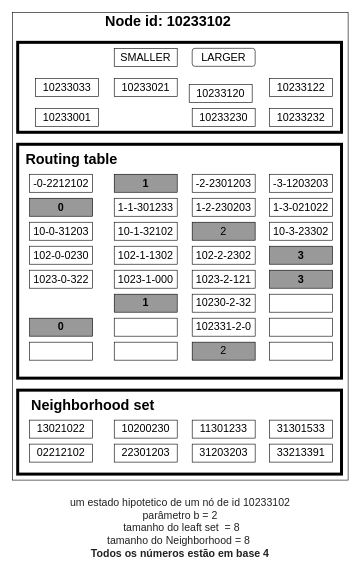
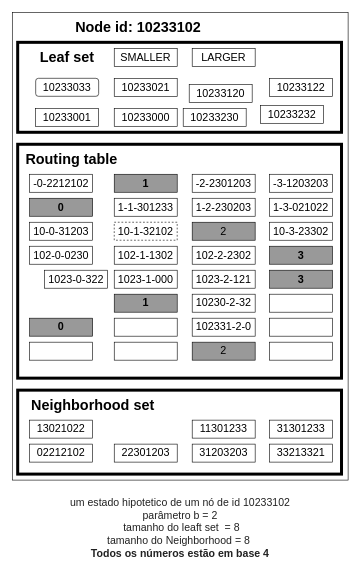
(168, 21) -> (138, 27)
none -> (67, 57)
(224, 57) -> (224, 57)
(67, 87) -> (67, 87)
none -> (146, 117)
(224, 117) -> (215, 117)
(301, 117) -> (292, 114)
(146, 231) -> (146, 231)
(61, 279) -> (76, 279)
(146, 429) -> none
(301, 429) -> (301, 429)
(301, 453) -> (301, 453)
